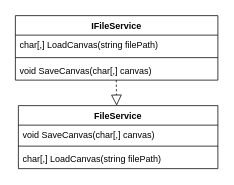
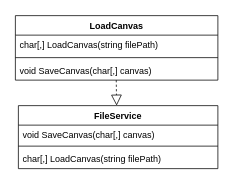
(117, 26) -> (117, 26)
